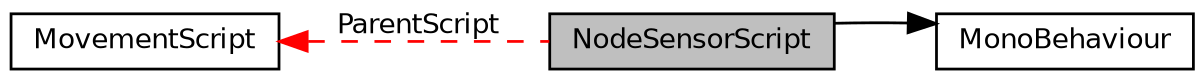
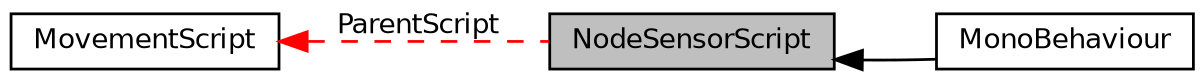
(871, 23) -> (899, 60)
